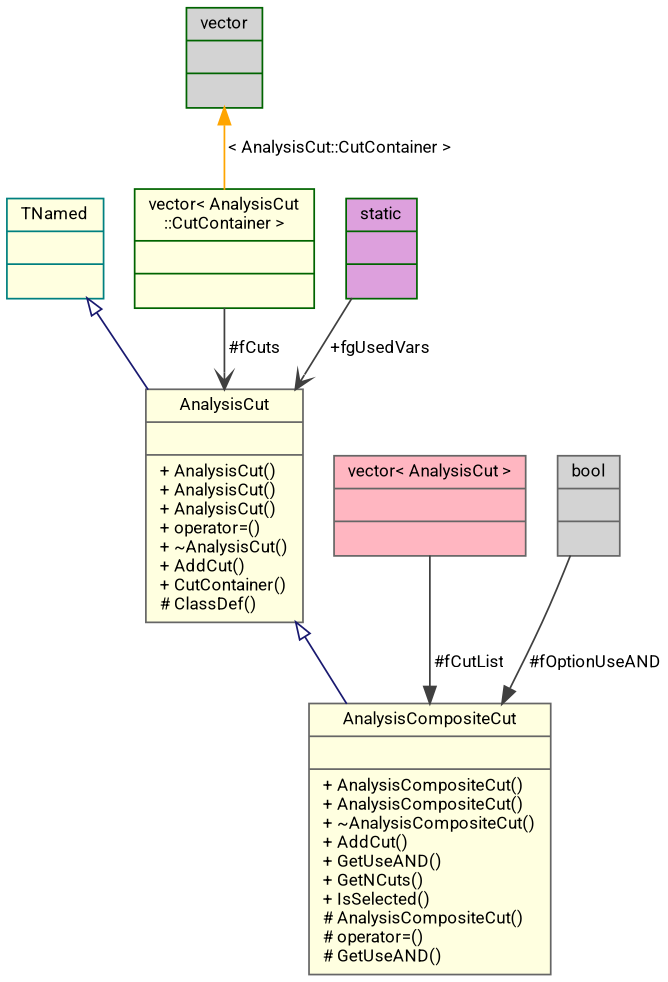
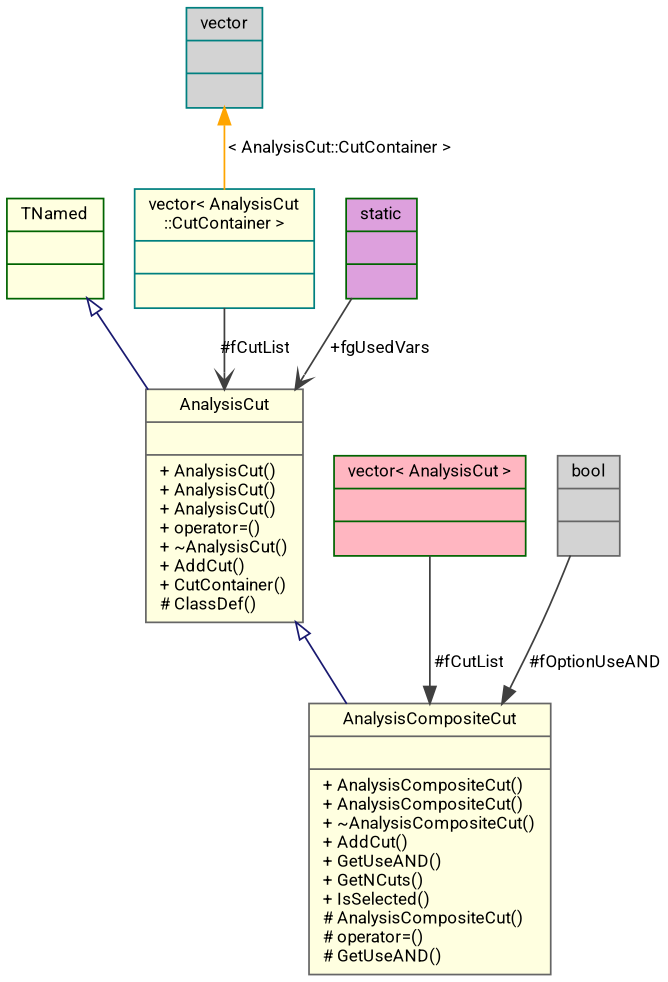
(224, 58) -> (224, 58)
(55, 249) -> (55, 249)
(224, 249) -> (224, 249)
(253, 349) -> (253, 349)
(430, 506) -> (430, 506)
